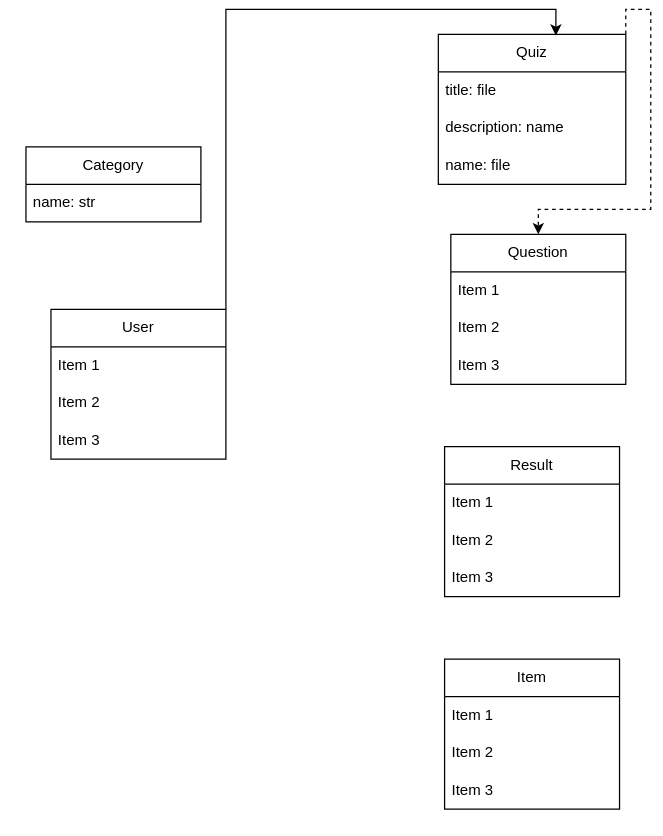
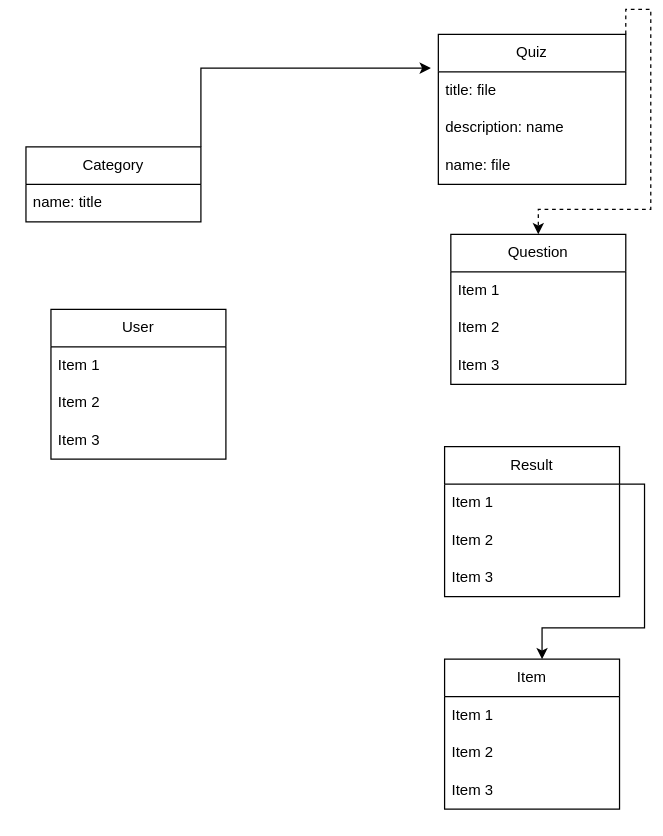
(250, 9) -> none
none -> (273, 68)
(67, 203) -> (72, 203)
none -> (644, 607)
